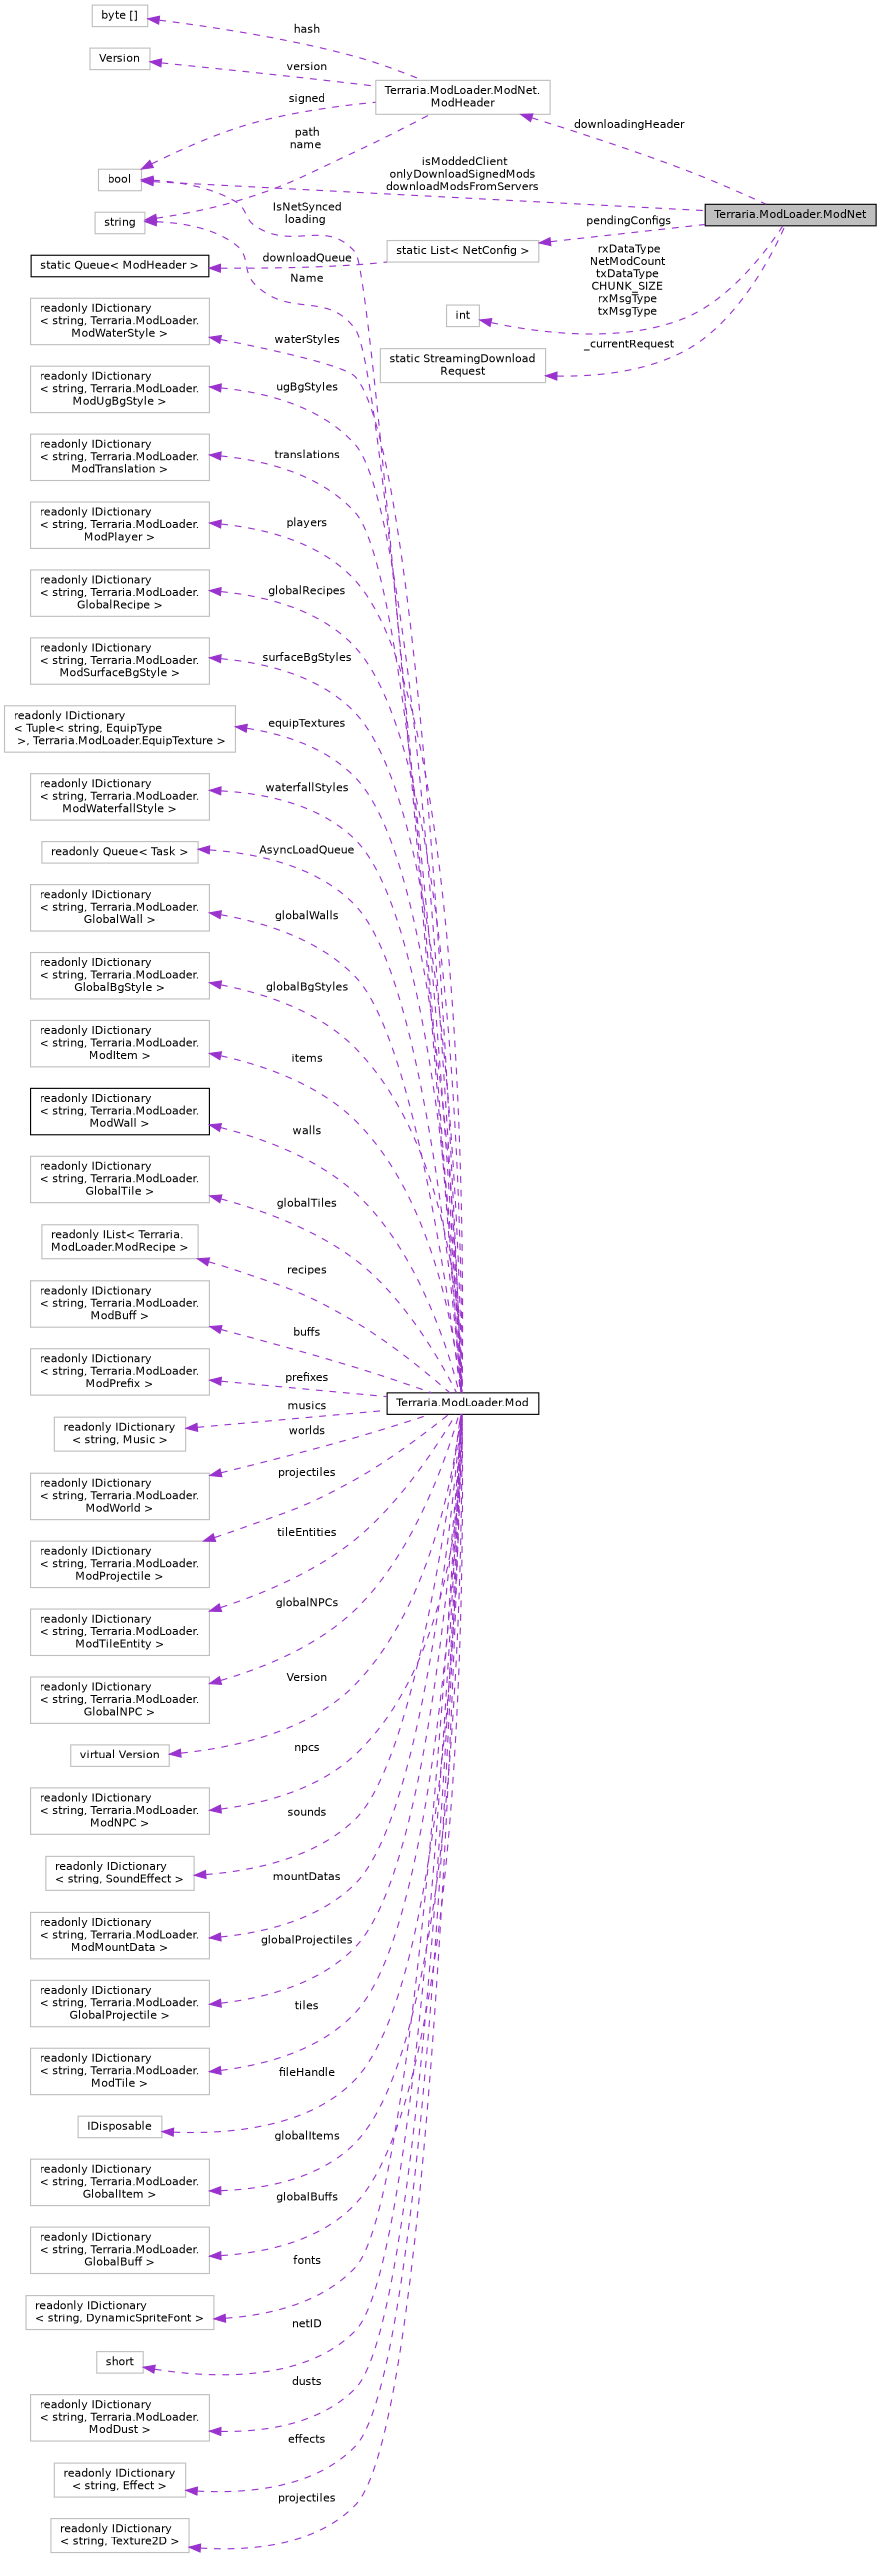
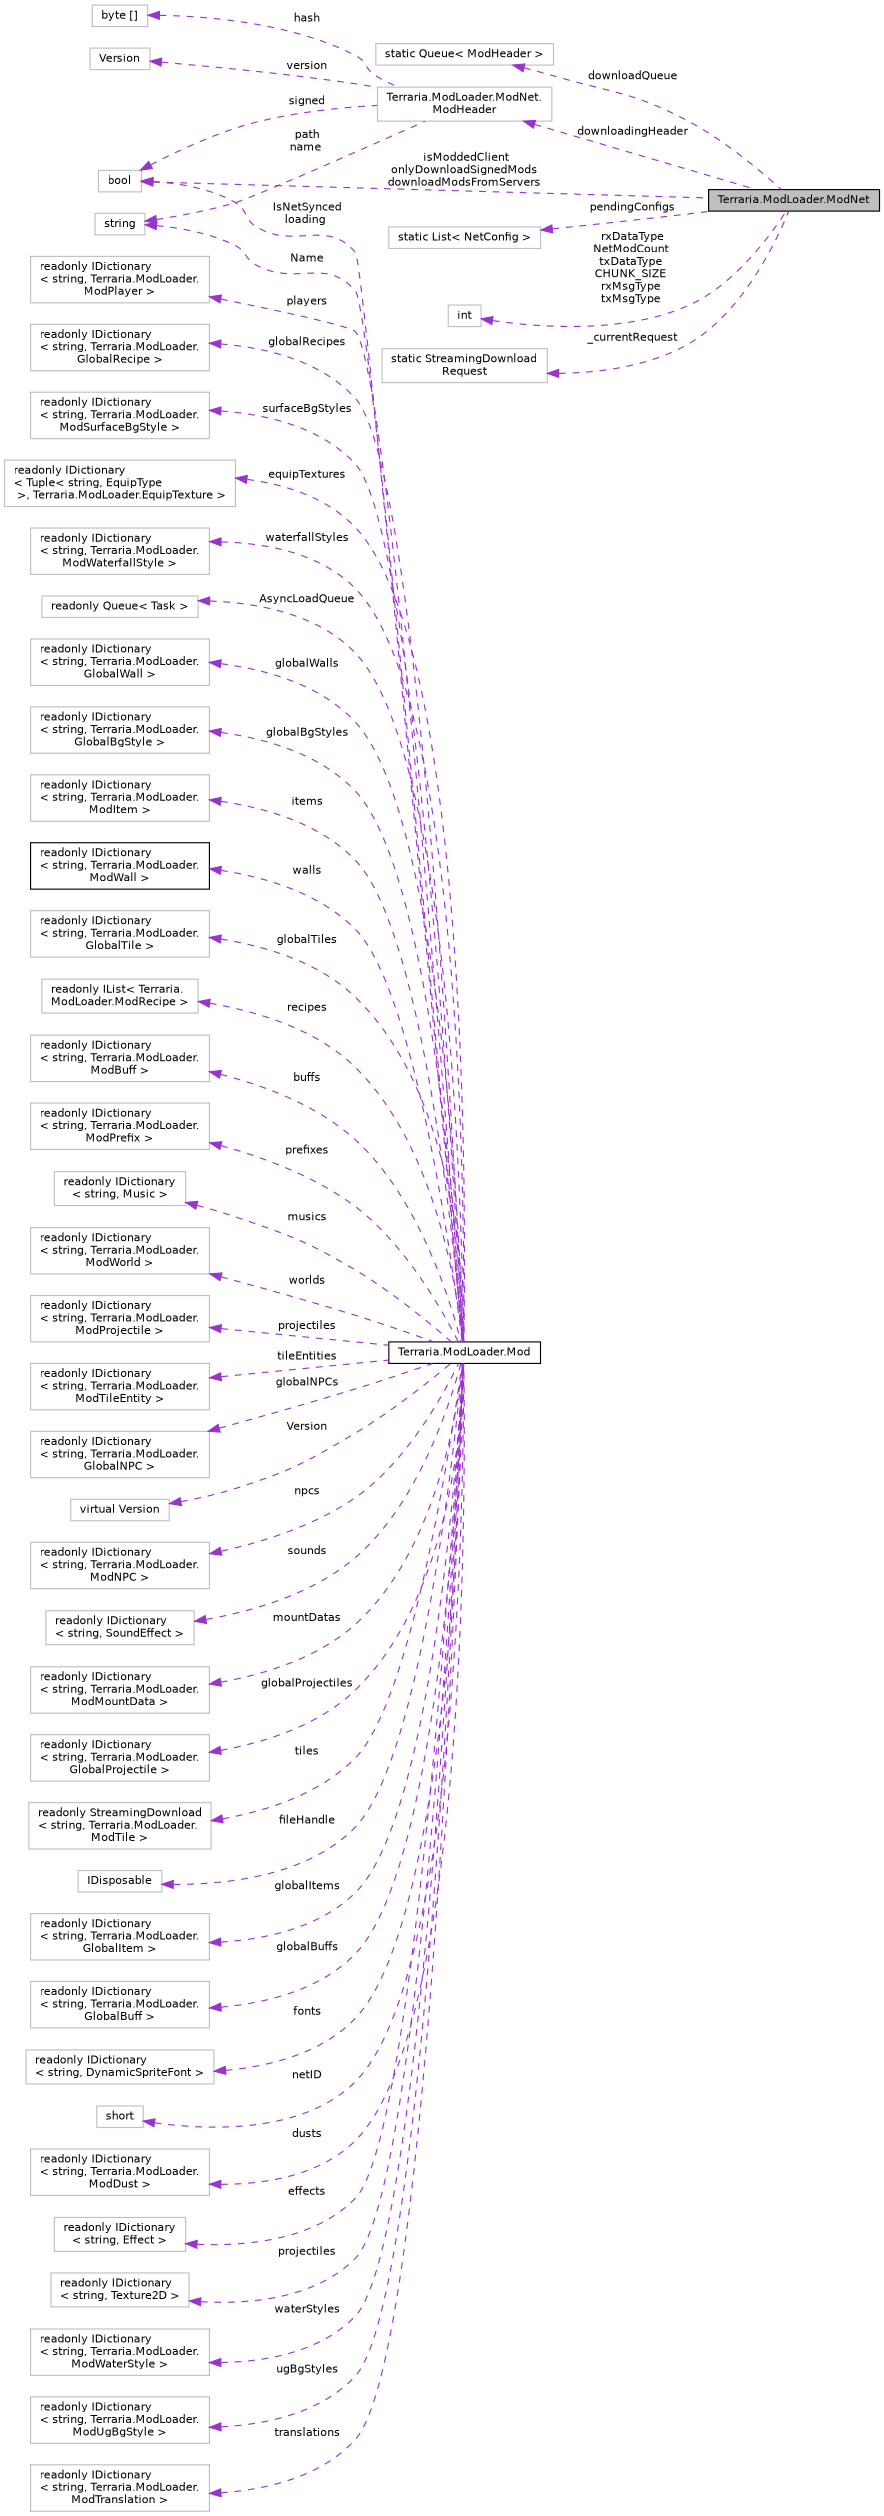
(120, 266) -> (465, 54)
(304, 267) -> (662, 109)
(120, 2071) -> (120, 1826)
